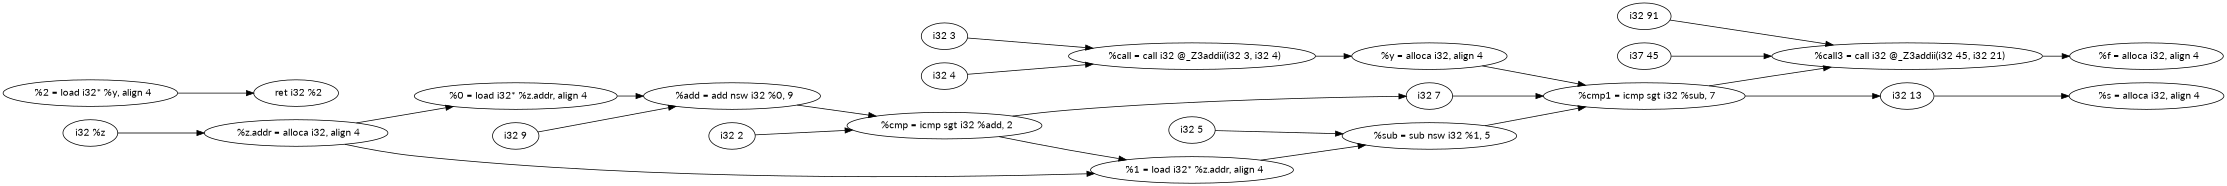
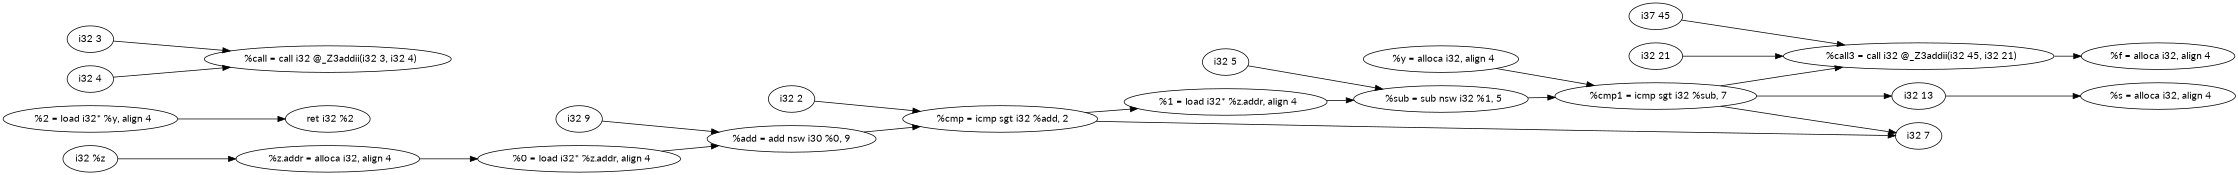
(1644, 16) -> (1656, 56)
(1330, 56) -> none
(732, 96) -> (792, 139)
(1494, 96) -> (1805, 119)
(715, 174) -> none
